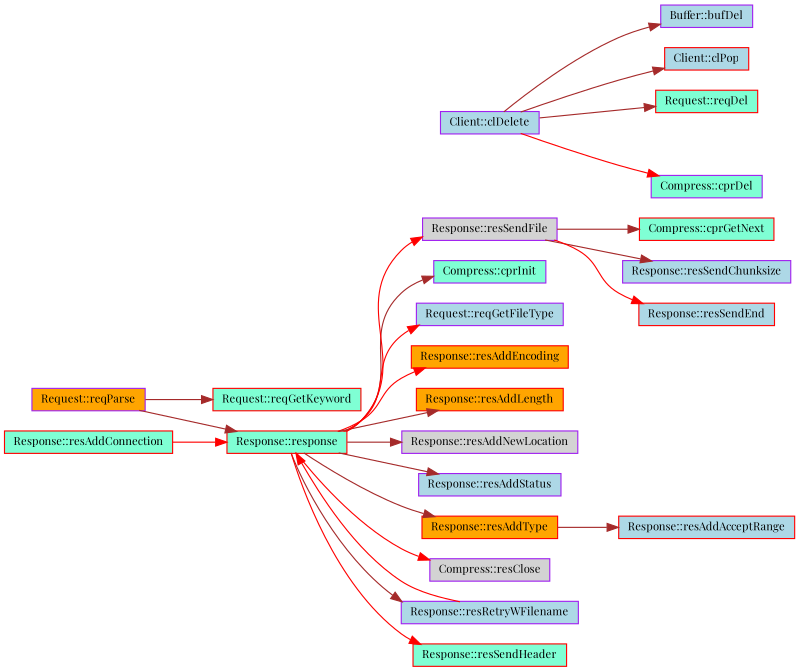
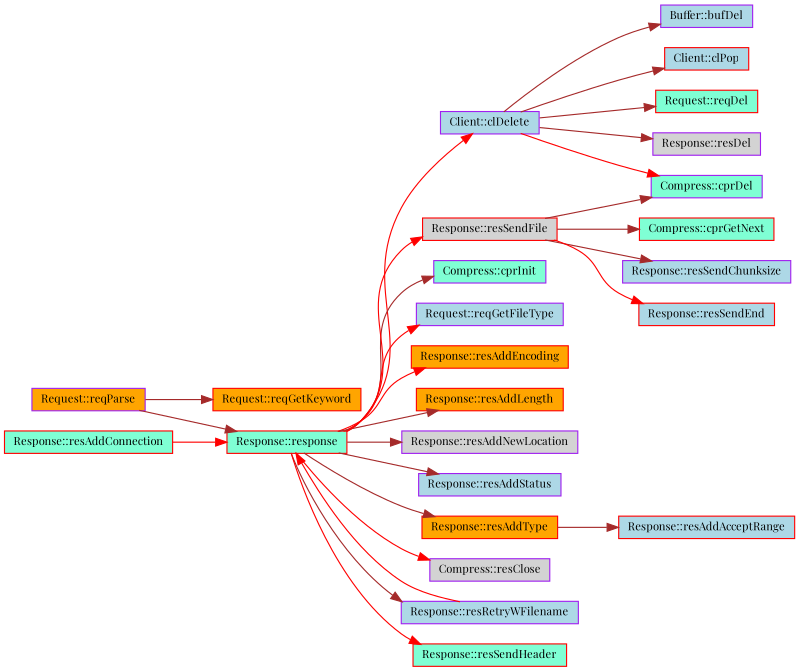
none -> (707, 144)
none -> (593, 209)
(490, 229) -> (490, 229)
none -> (387, 255)
(287, 400) -> (287, 400)
